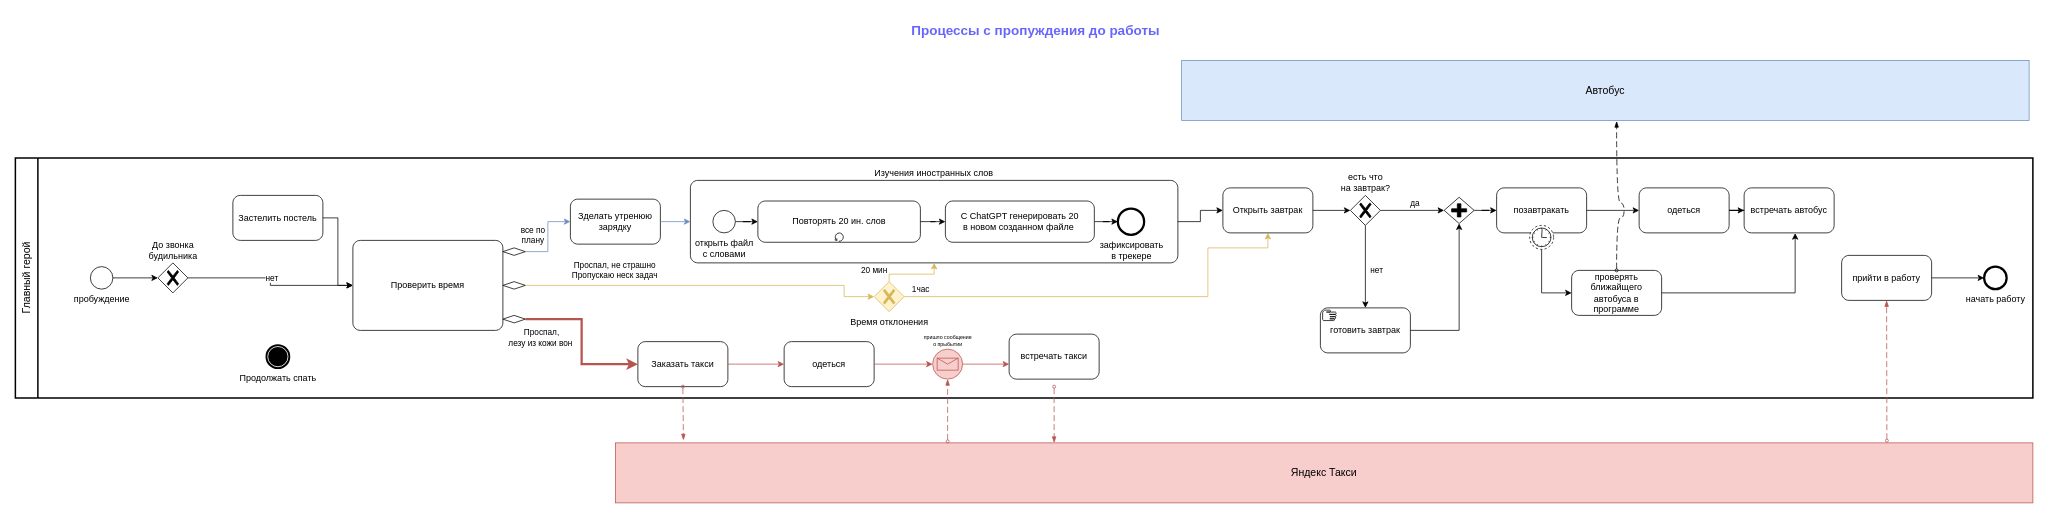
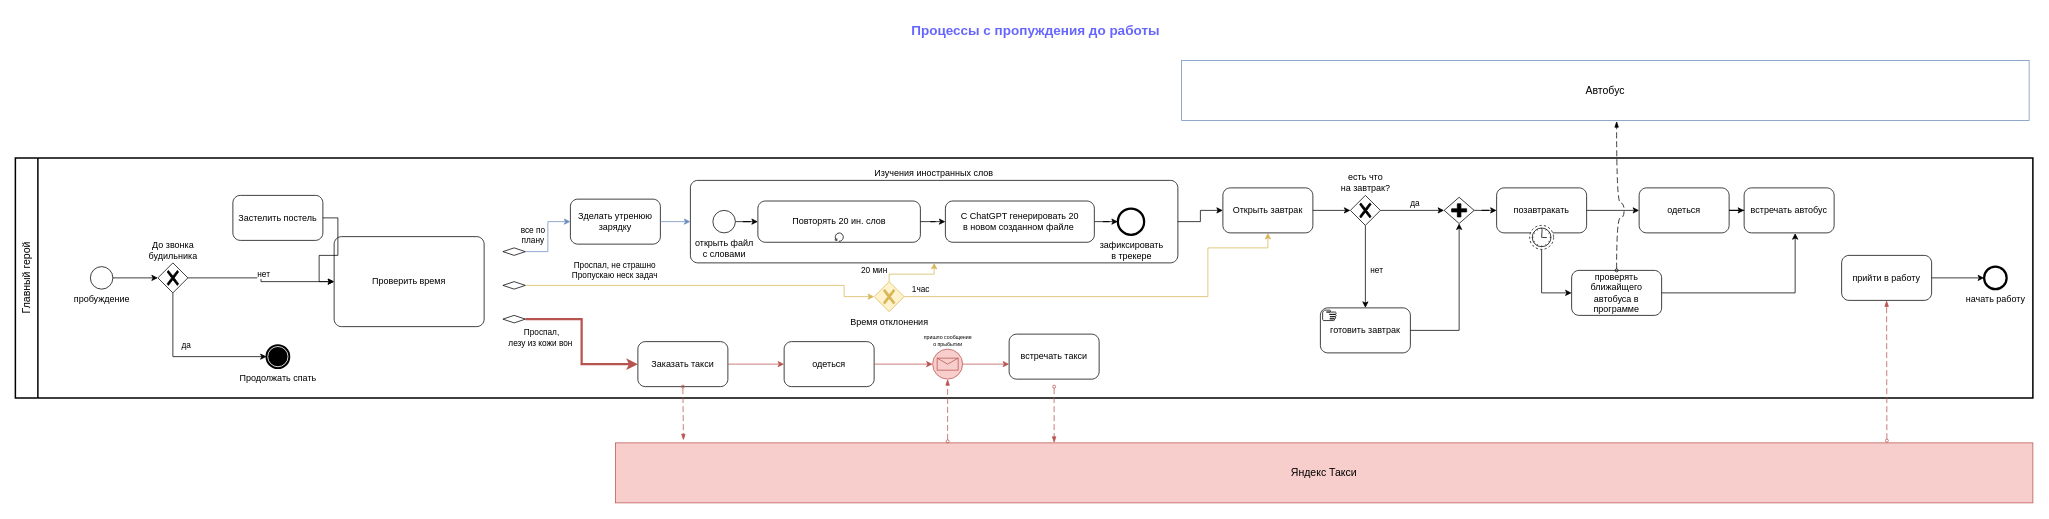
(1605, 90) -> (1605, 90)
(428, 285) -> (409, 282)
none -> (215, 357)
